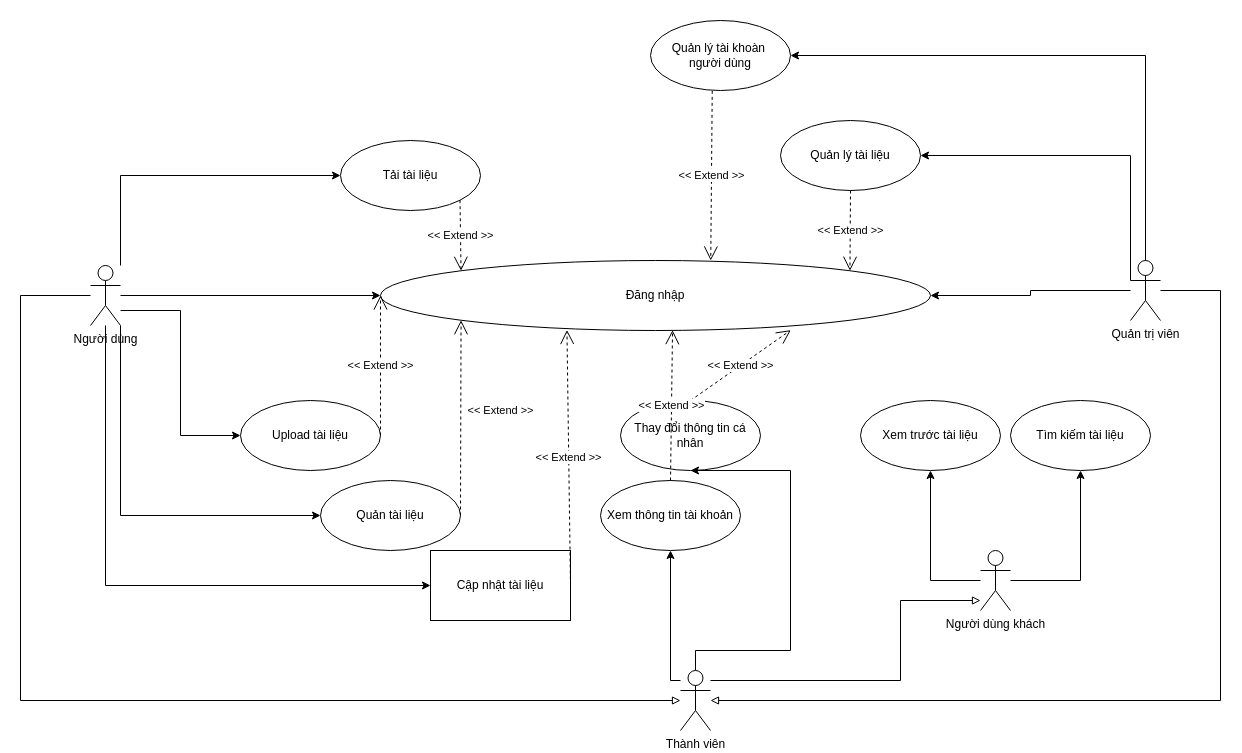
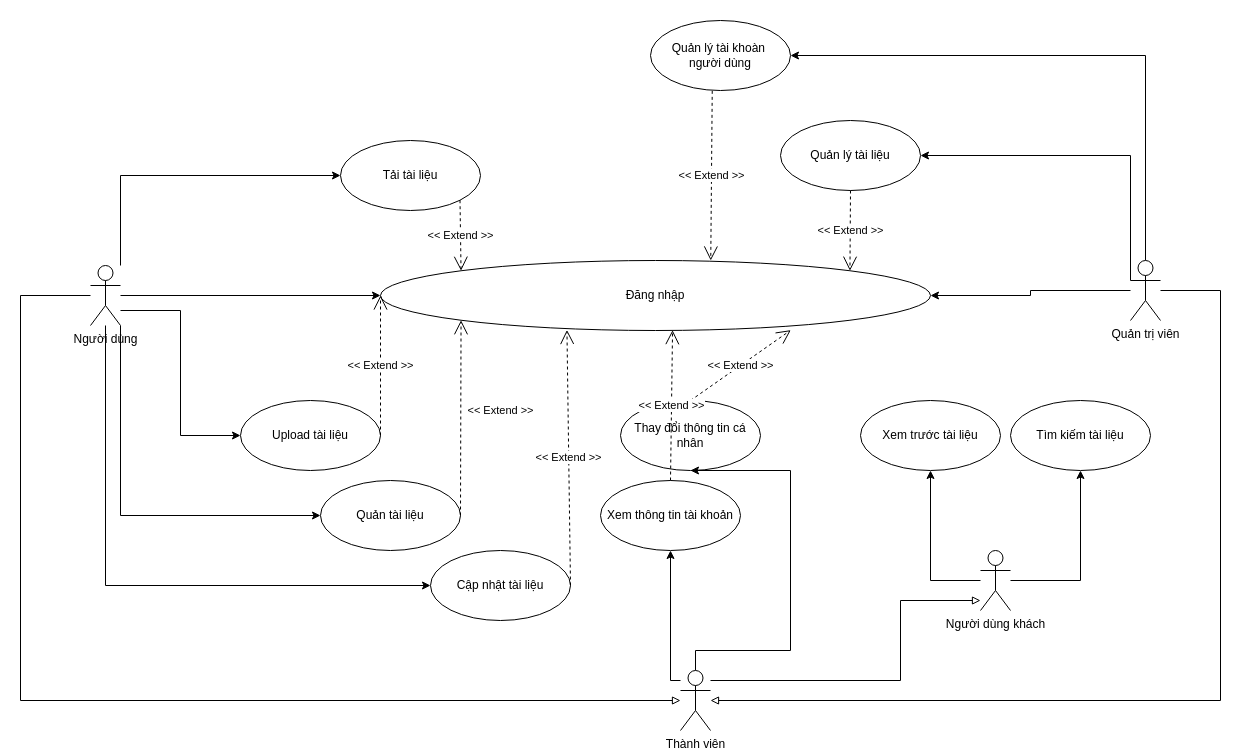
(501, 586) -> (501, 586)
